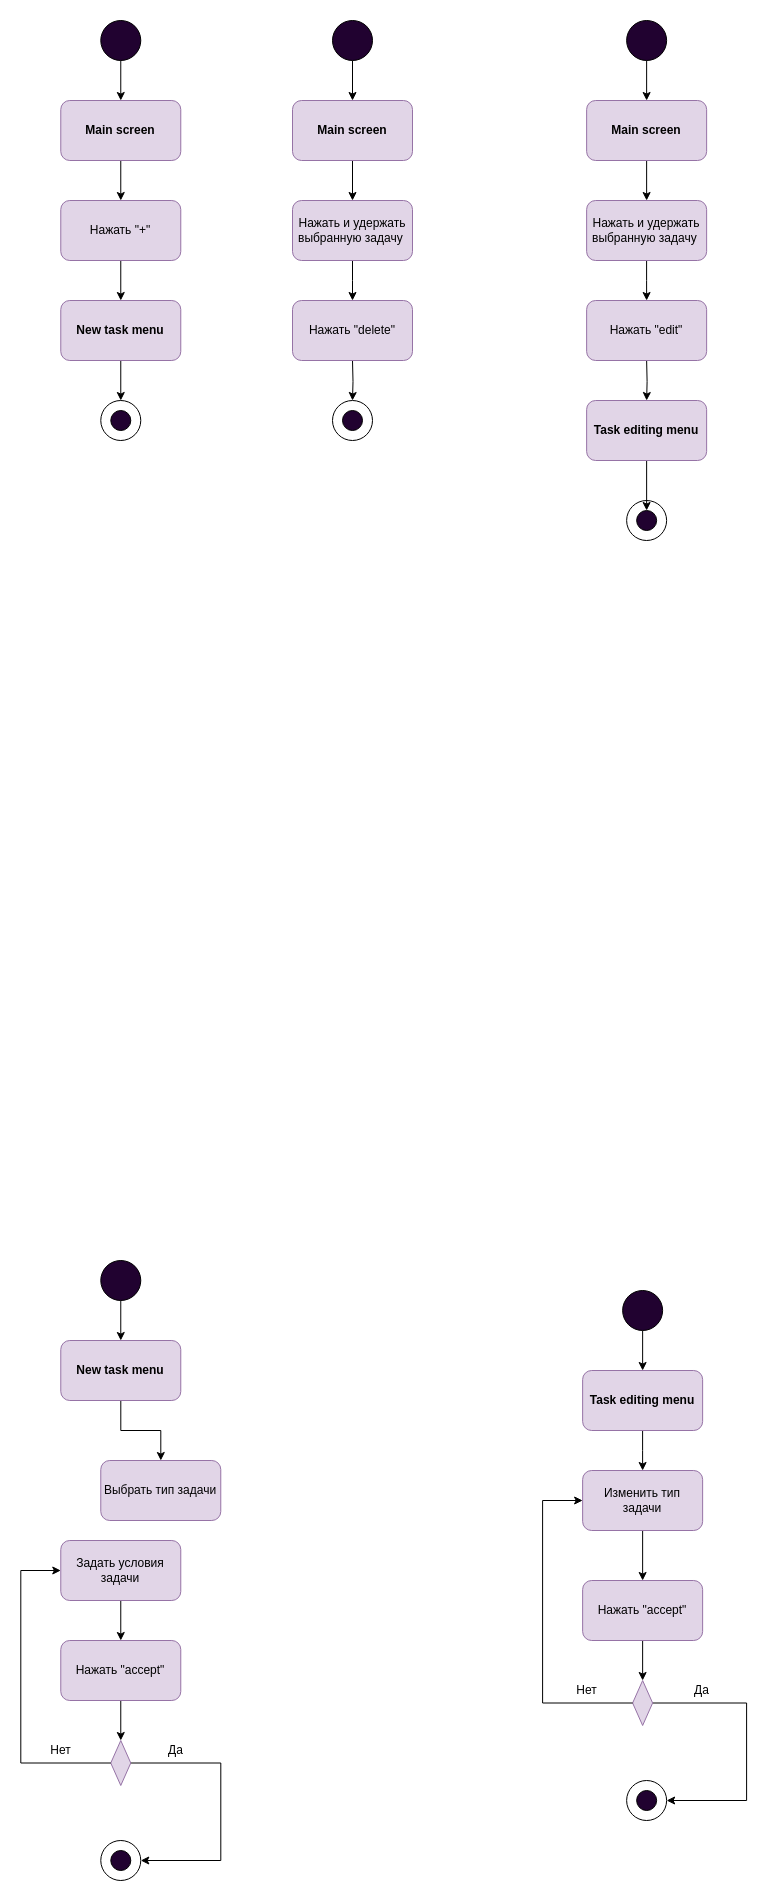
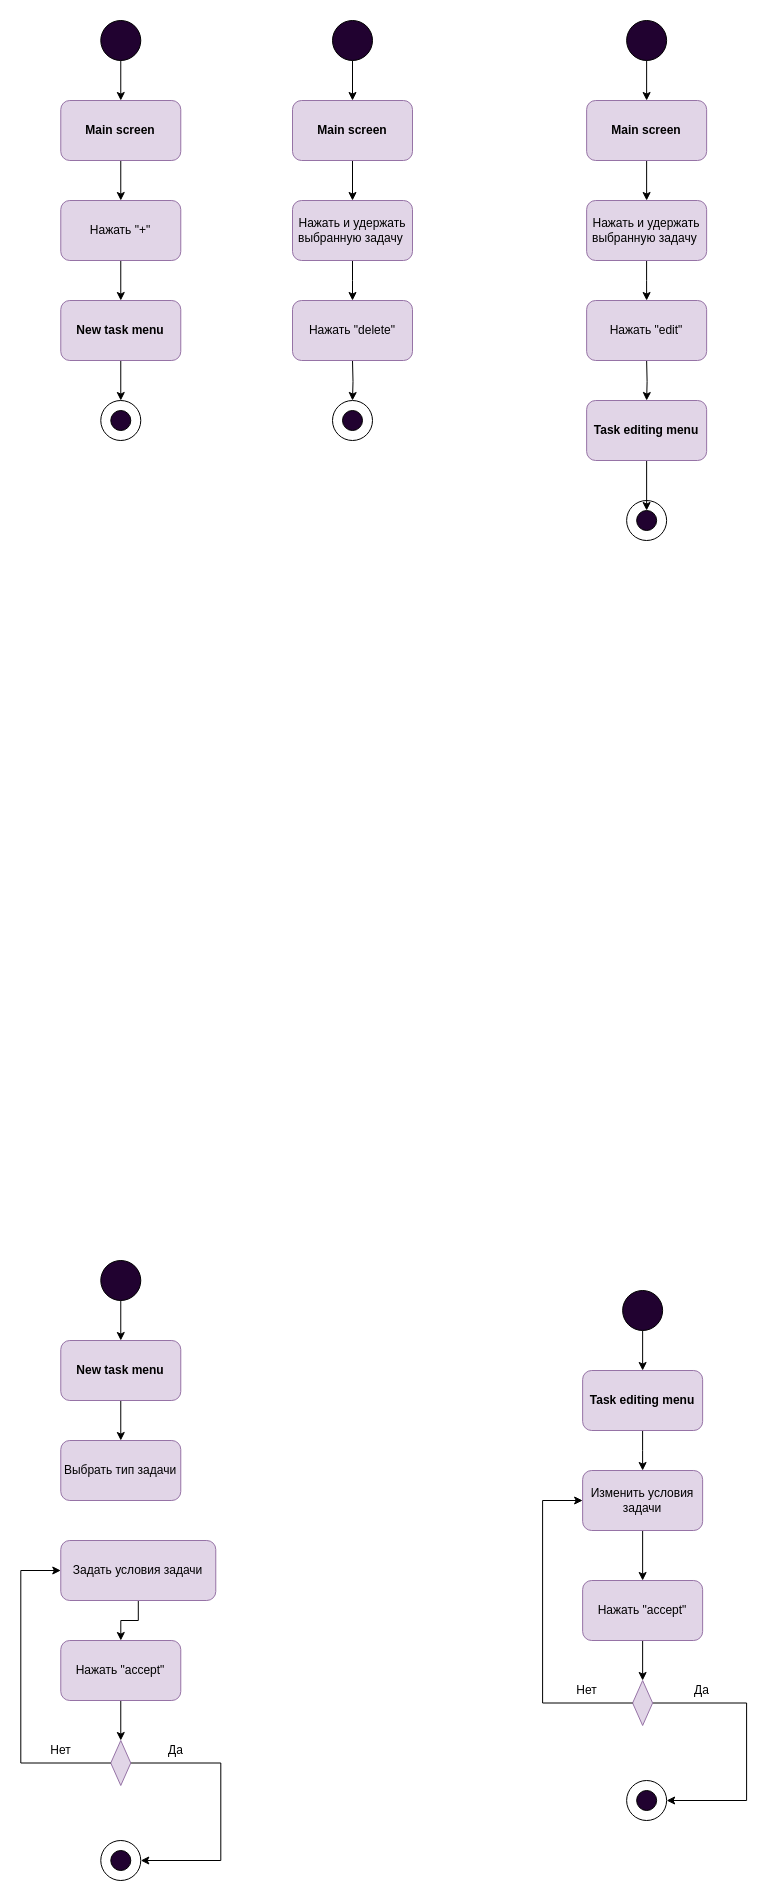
(161, 1491) -> (121, 1471)
(643, 1501) -> (643, 1501)
(121, 1571) -> (138, 1571)
